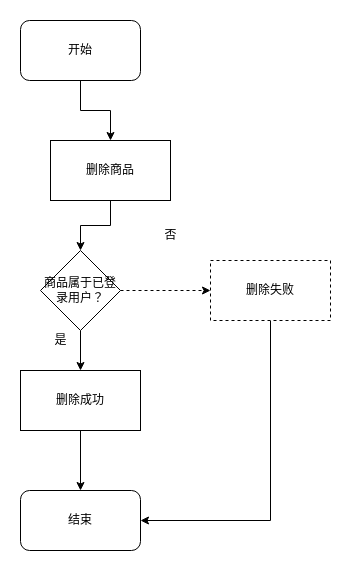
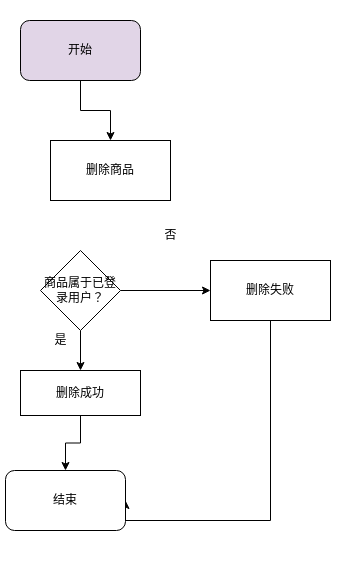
(81, 51) -> (81, 51)
(100, 226) -> none
(163, 291) -> (163, 291)
(271, 291) -> (271, 291)
(81, 401) -> (81, 393)
(81, 521) -> (66, 501)
